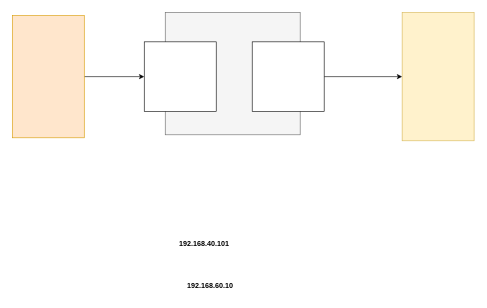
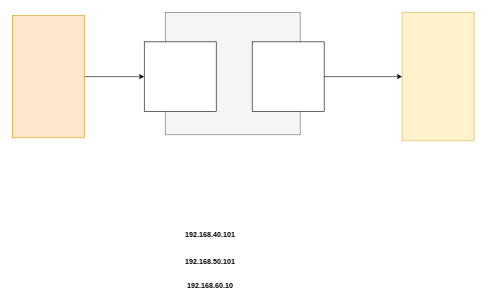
(204, 244) -> (210, 235)
none -> (210, 262)
